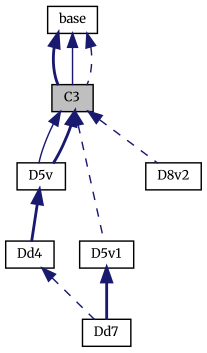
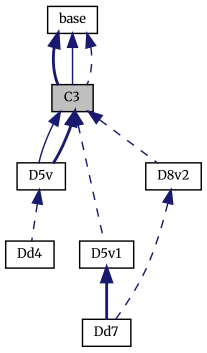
(34, 223) -> (34, 223)
(74, 299) -> (148, 265)
